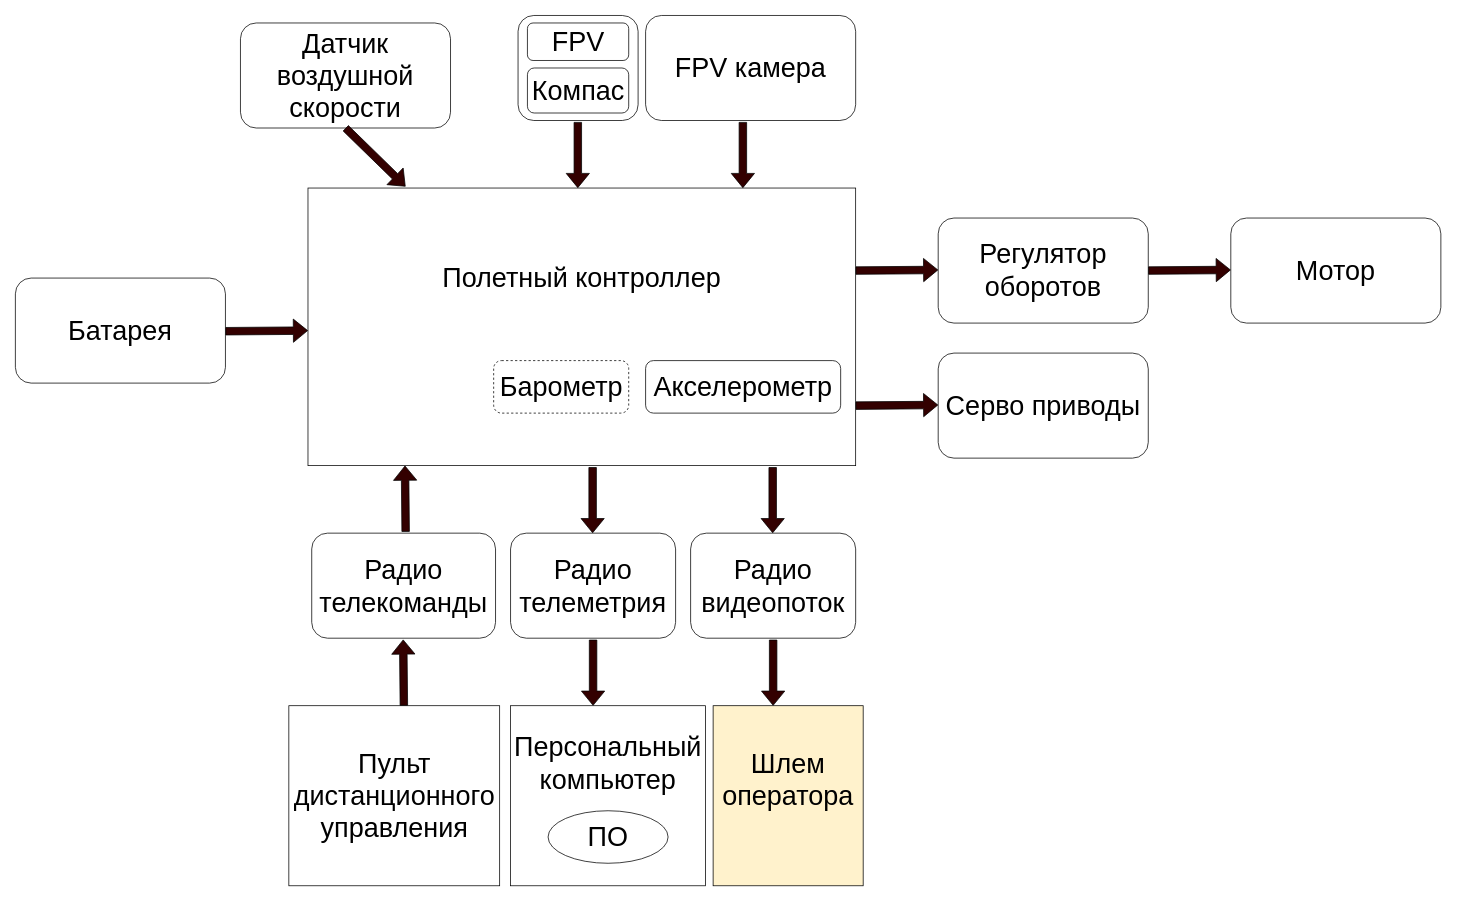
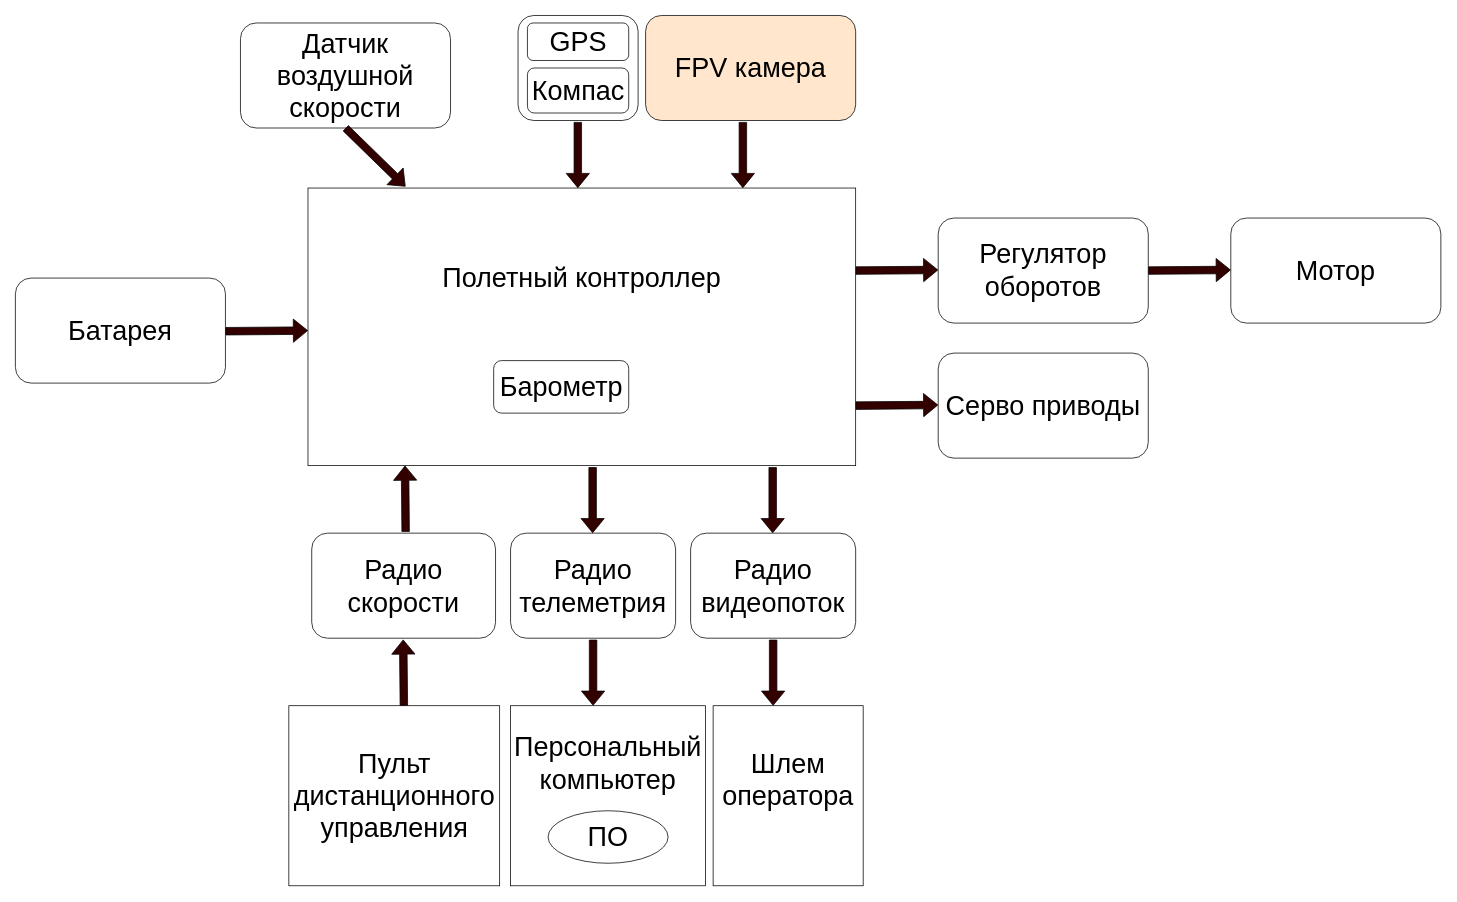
(578, 42) -> (578, 42)
(750, 68) -> (750, 68)
(561, 387) -> (561, 387)
(743, 387) -> none
(404, 585) -> (404, 585)
(788, 795) -> (788, 795)
